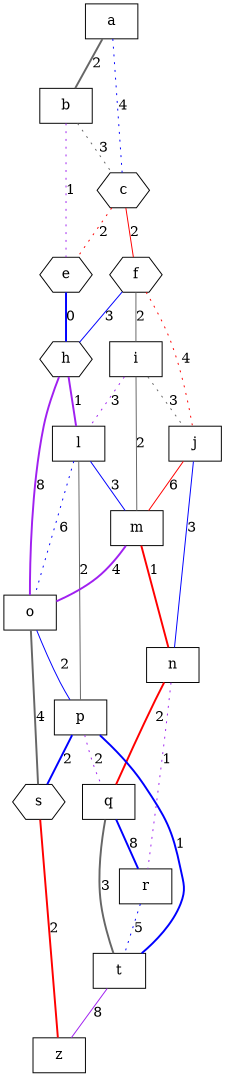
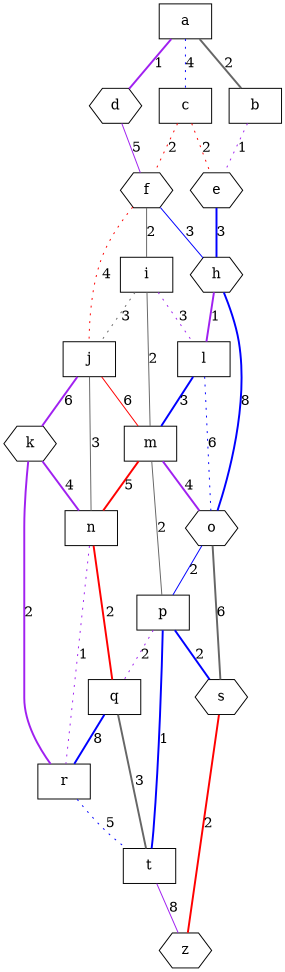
none -> (116, 106)
(95, 148) -> none
(123, 190) -> (185, 106)
(130, 233) -> (166, 148)
(71, 317) -> (221, 233)
none -> (30, 444)
(35, 485) -> (240, 402)
(108, 486) -> (177, 401)
(184, 554) -> (90, 444)
(154, 570) -> (129, 486)
(80, 580) -> (157, 528)
(30, 613) -> (212, 528)
(41, 717) -> (221, 613)
(59, 1055) -> (185, 950)
